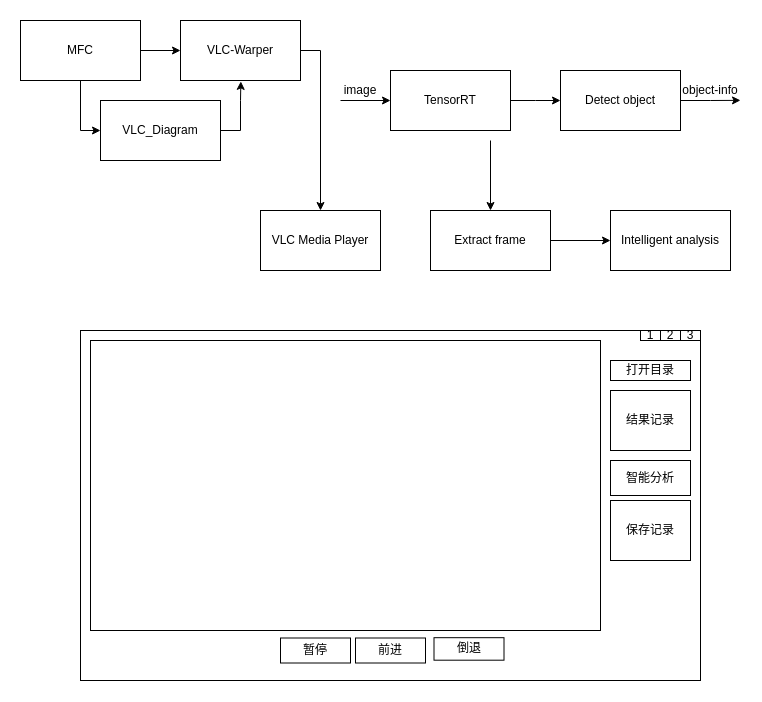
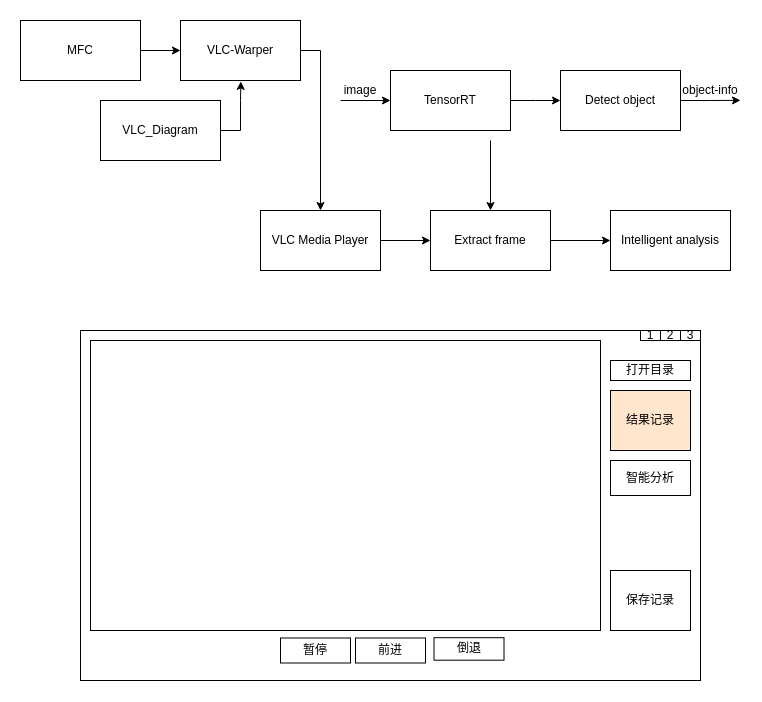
(81, 112) -> none
none -> (402, 241)
(651, 421) -> (651, 421)
(651, 531) -> (651, 601)
